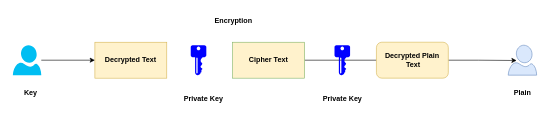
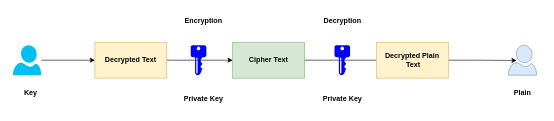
(233, 21) -> (203, 21)
none -> (342, 21)
none -> (227, 60)
(269, 60) -> (269, 60)
(413, 60) -> (413, 60)
